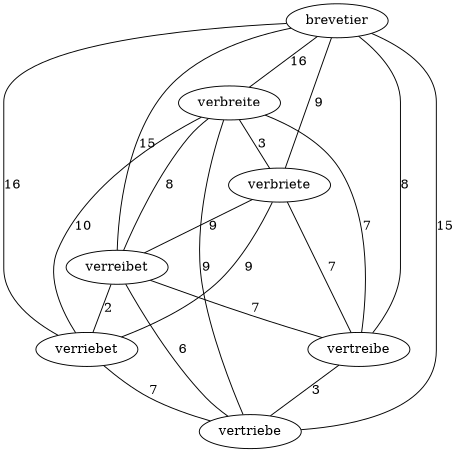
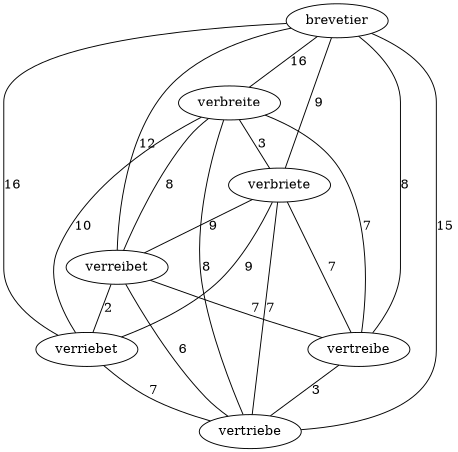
(148, 144) -> (148, 144)
(207, 267) -> (207, 267)
none -> (265, 308)
